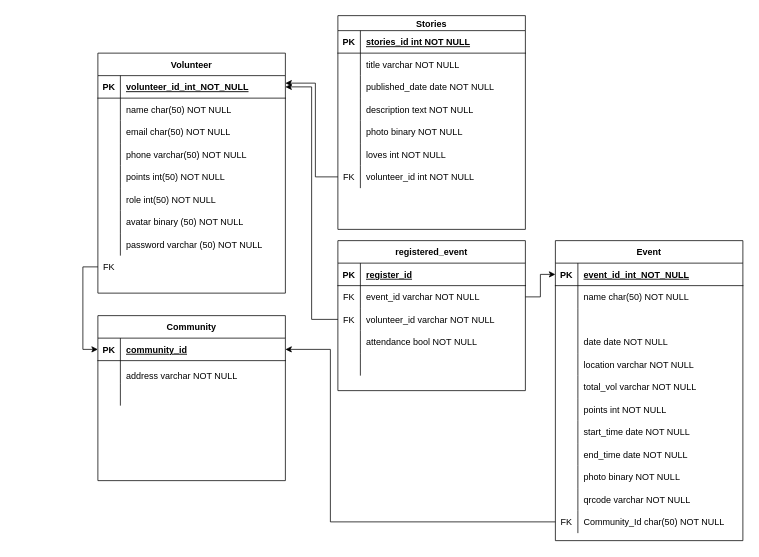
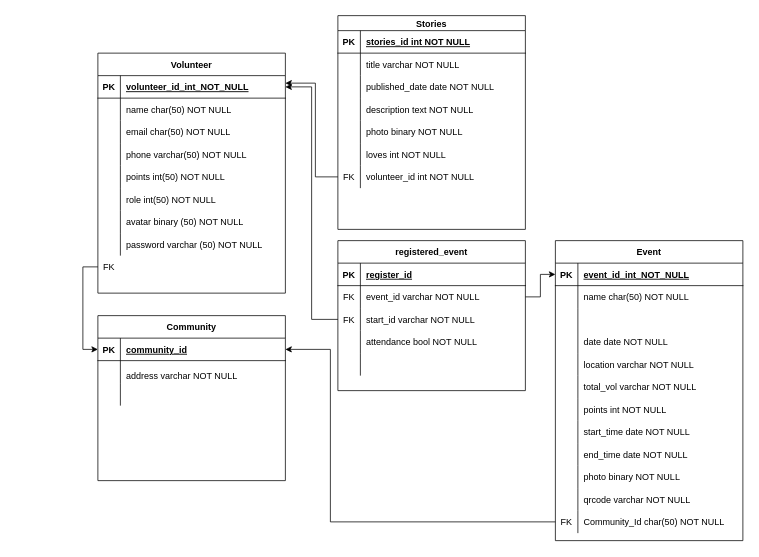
(433, 320) -> (424, 320)
